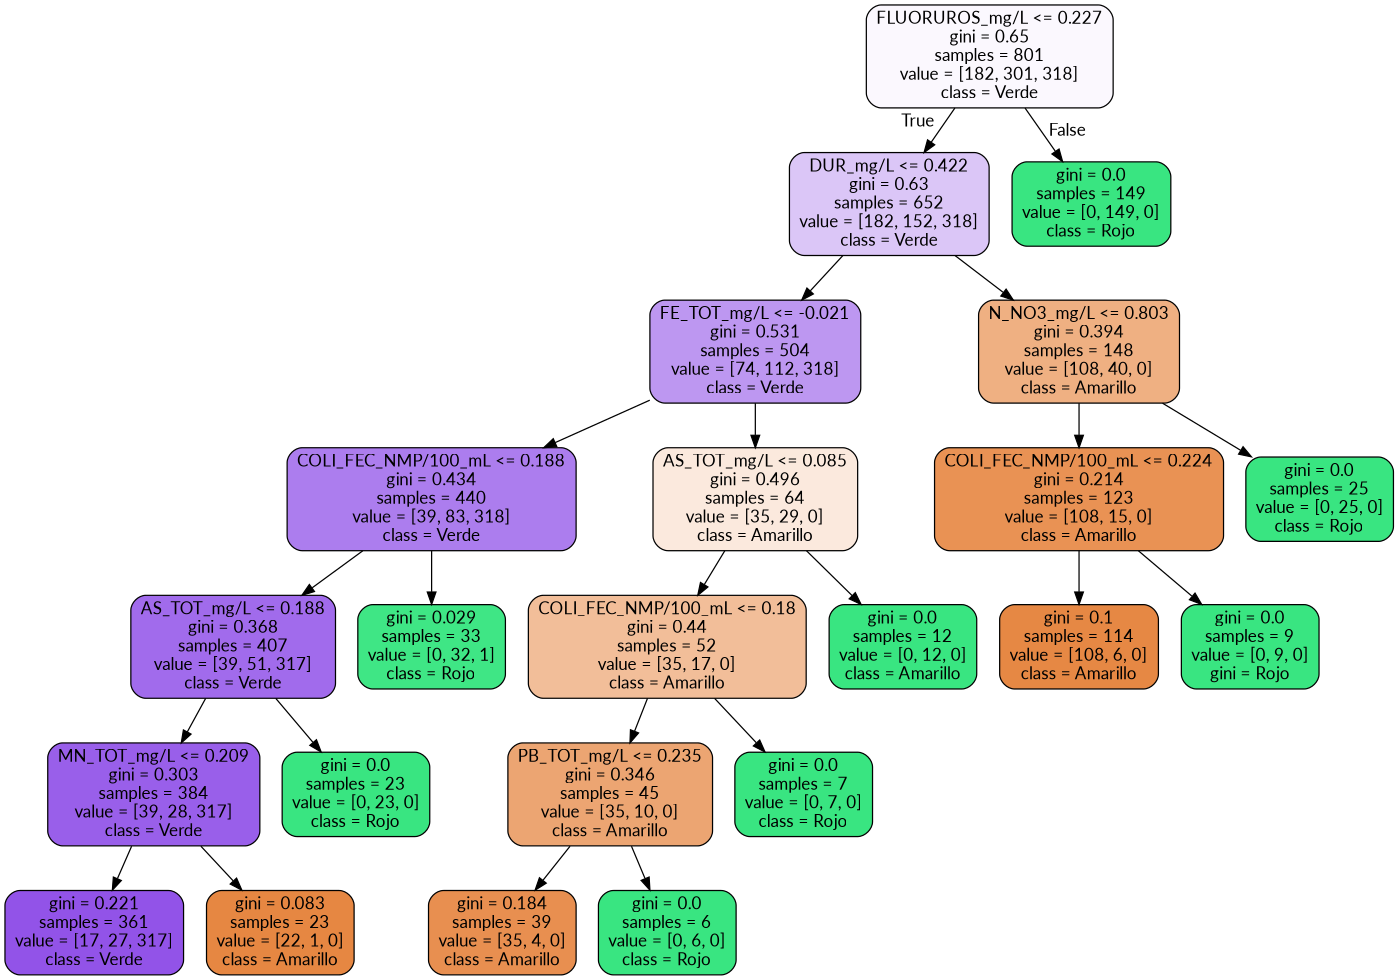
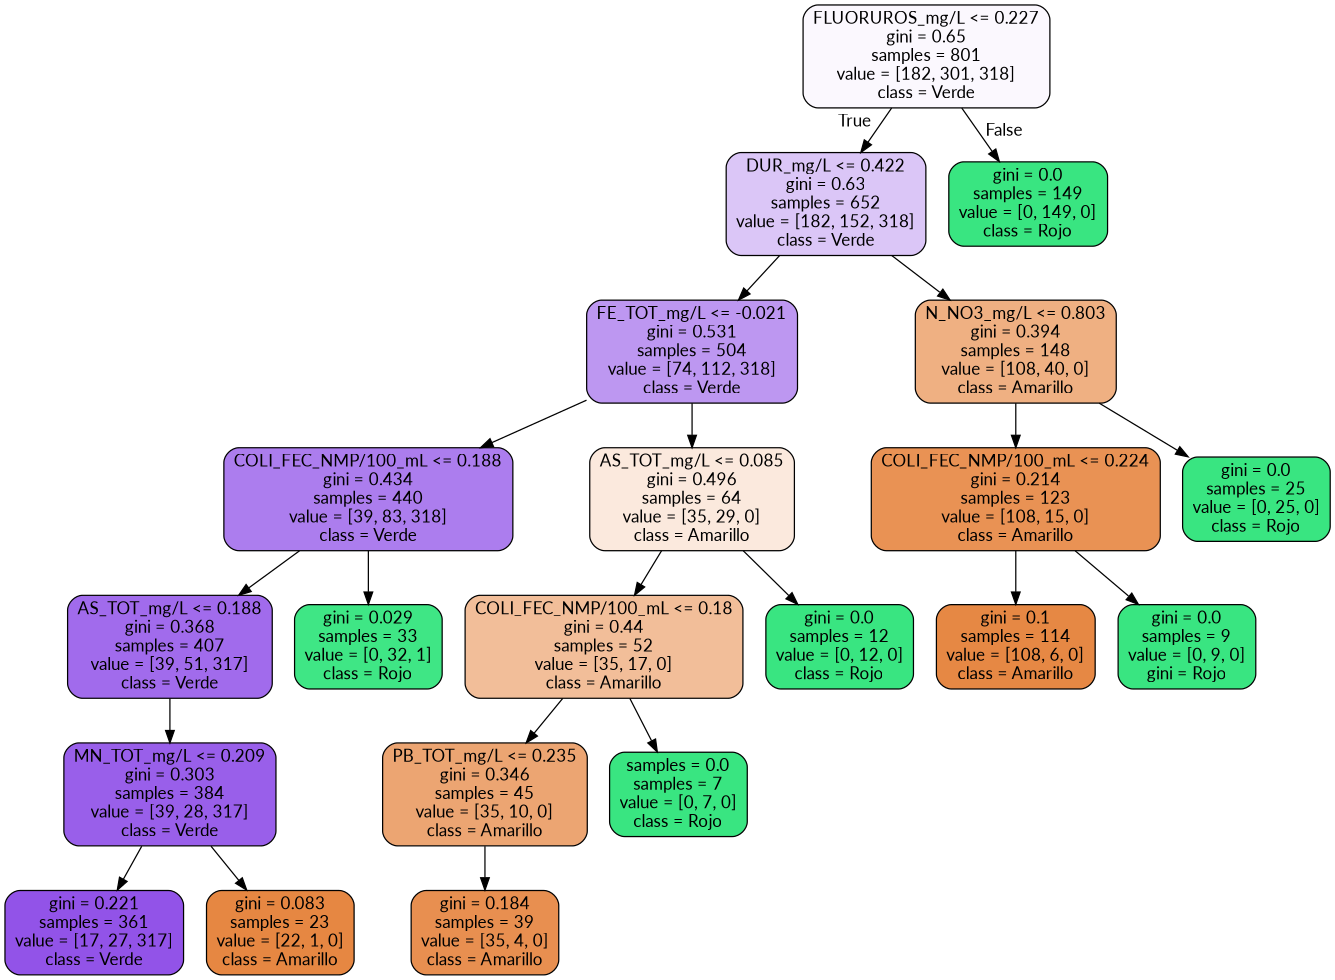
(903, 647) -> (840, 647)
(356, 794) -> none
(804, 794) -> (678, 794)
(667, 933) -> none
